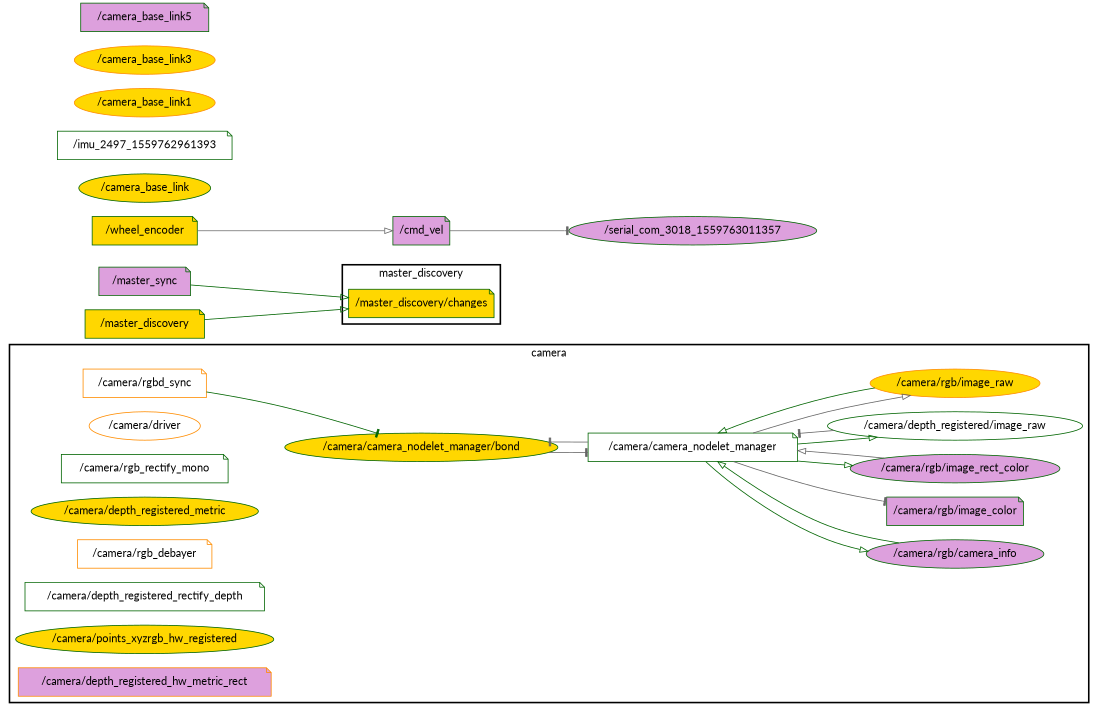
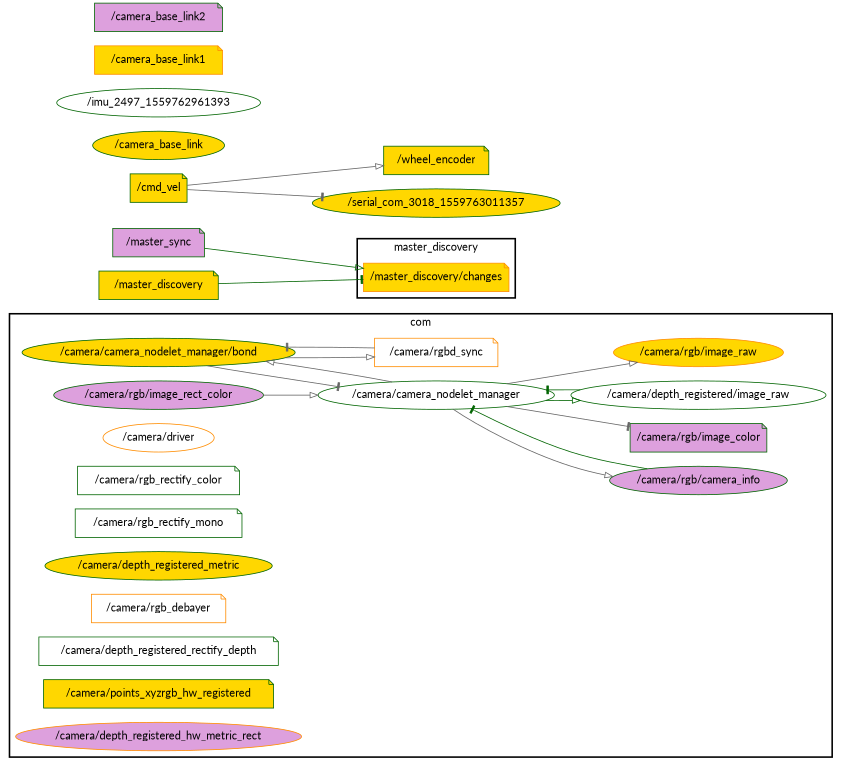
(145, 17) -> (159, 17)
(145, 60) -> none
(145, 103) -> (159, 60)
(145, 145) -> (159, 103)
(291, 231) -> (281, 176)
(421, 231) -> (159, 188)
(693, 231) -> (436, 203)
(421, 303) -> (436, 277)
(272, 315) -> (289, 282)
(549, 354) -> (421, 323)
none -> (326, 358)
(799, 405) -> none
(291, 409) -> (332, 347)
(818, 432) -> (565, 390)
(570, 442) -> (333, 372)
(693, 447) -> (436, 395)
(821, 463) -> none
none -> (159, 480)
(778, 515) -> (526, 449)
(807, 516) -> (558, 448)
(145, 639) -> (159, 694)
(145, 682) -> (159, 737)
